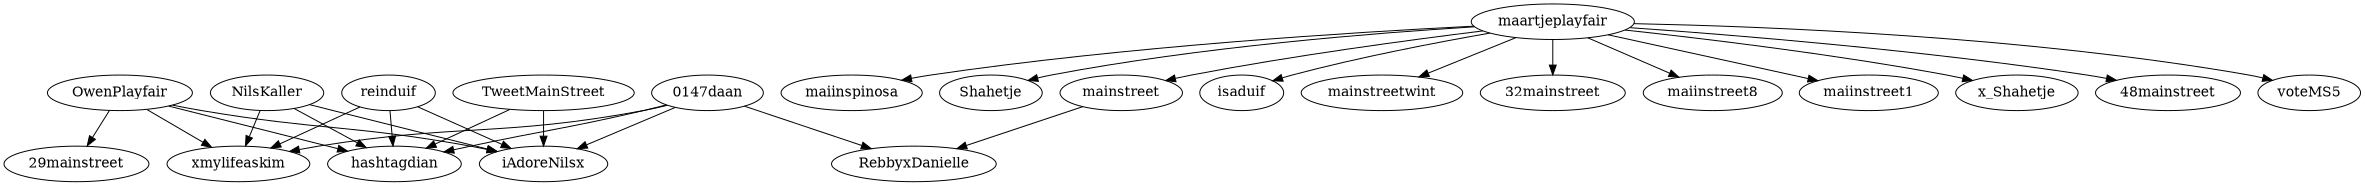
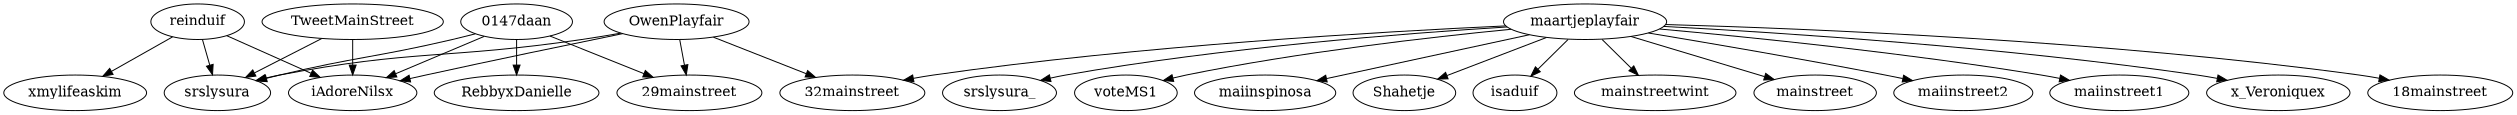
(267, 93) -> none
none -> (999, 93)
(1713, 93) -> (1963, 93)
(2017, 93) -> (2278, 93)
(2168, 93) -> (2440, 93)
(2309, 93) -> (1126, 93)
(175, 126) -> (760, 55)
(1024, 126) -> none
(484, 130) -> (597, 55)
(394, 164) -> (217, 93)
